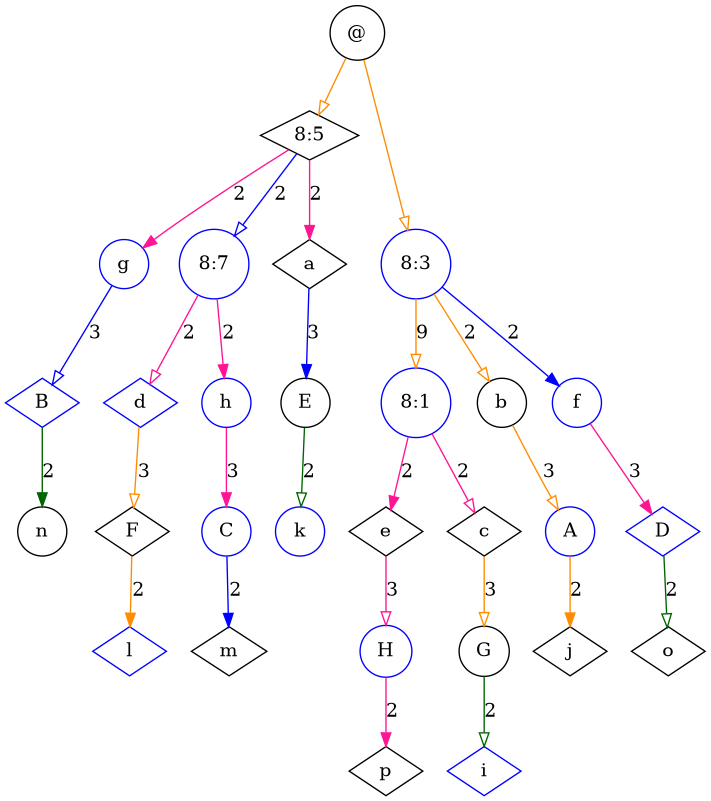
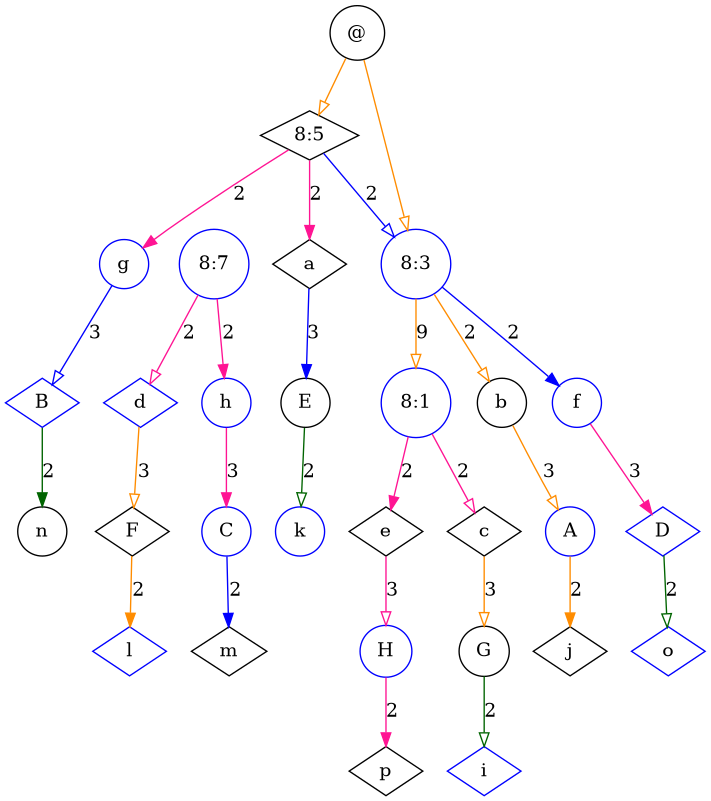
(270, 189) -> (354, 190)
(668, 651) -> (668, 651)
